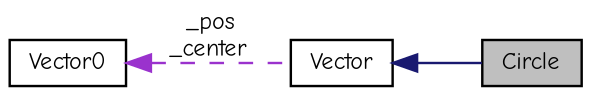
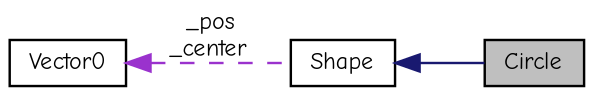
(342, 63) -> (343, 63)
